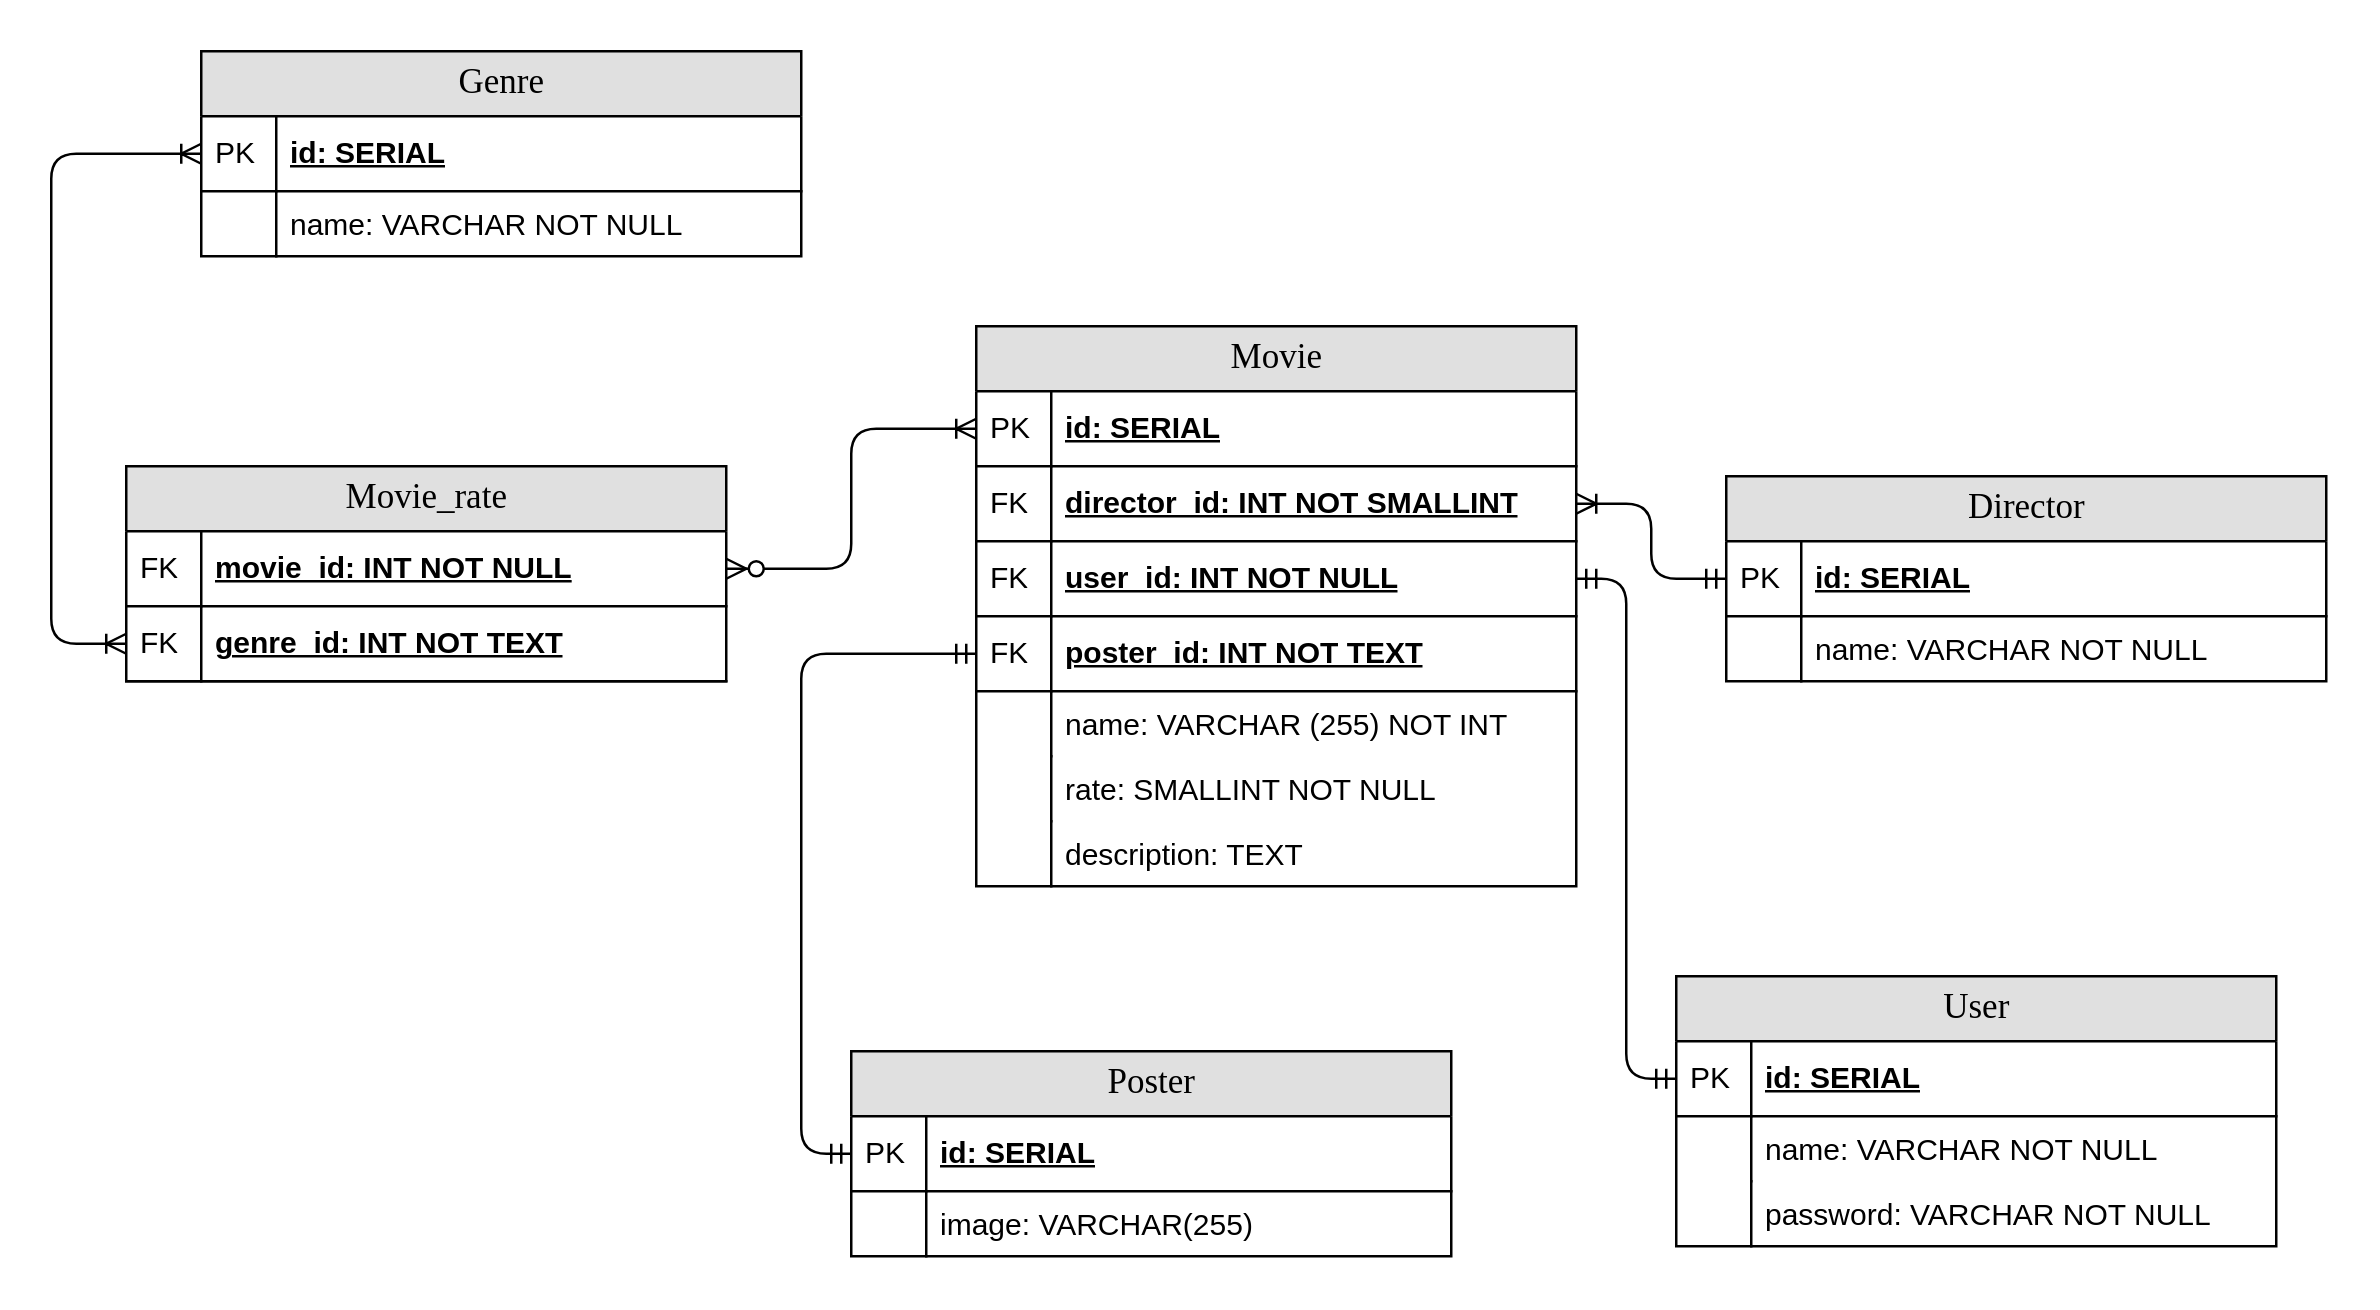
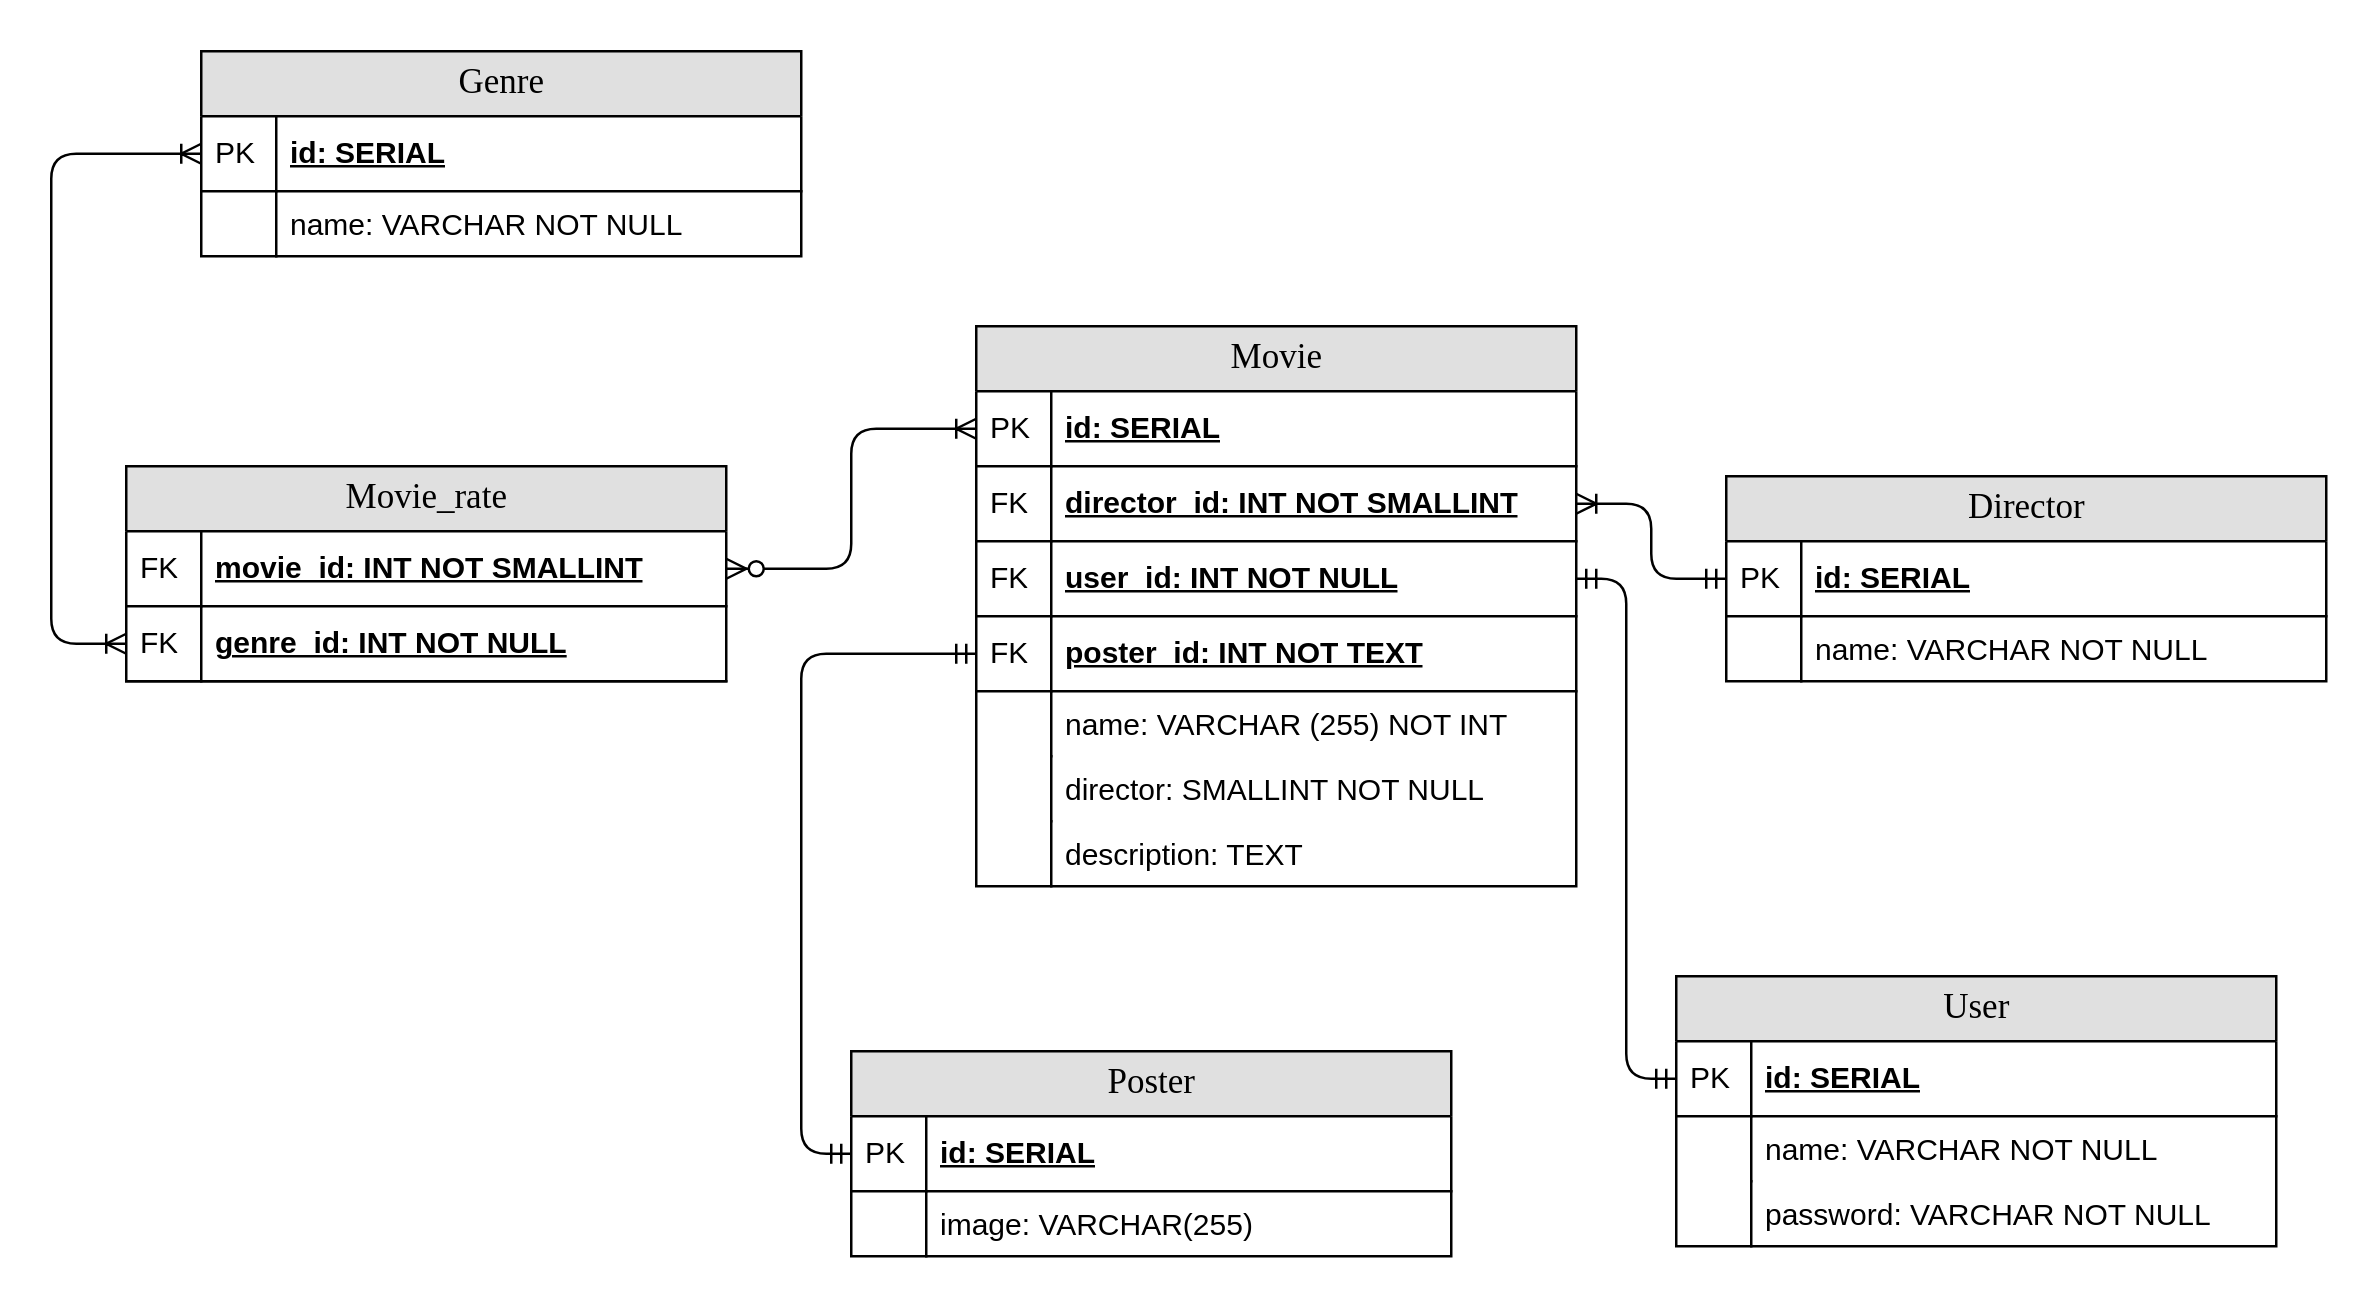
(378, 569) -> (411, 569)
(382, 644) -> (382, 644)
(1244, 792) -> (1274, 792)
